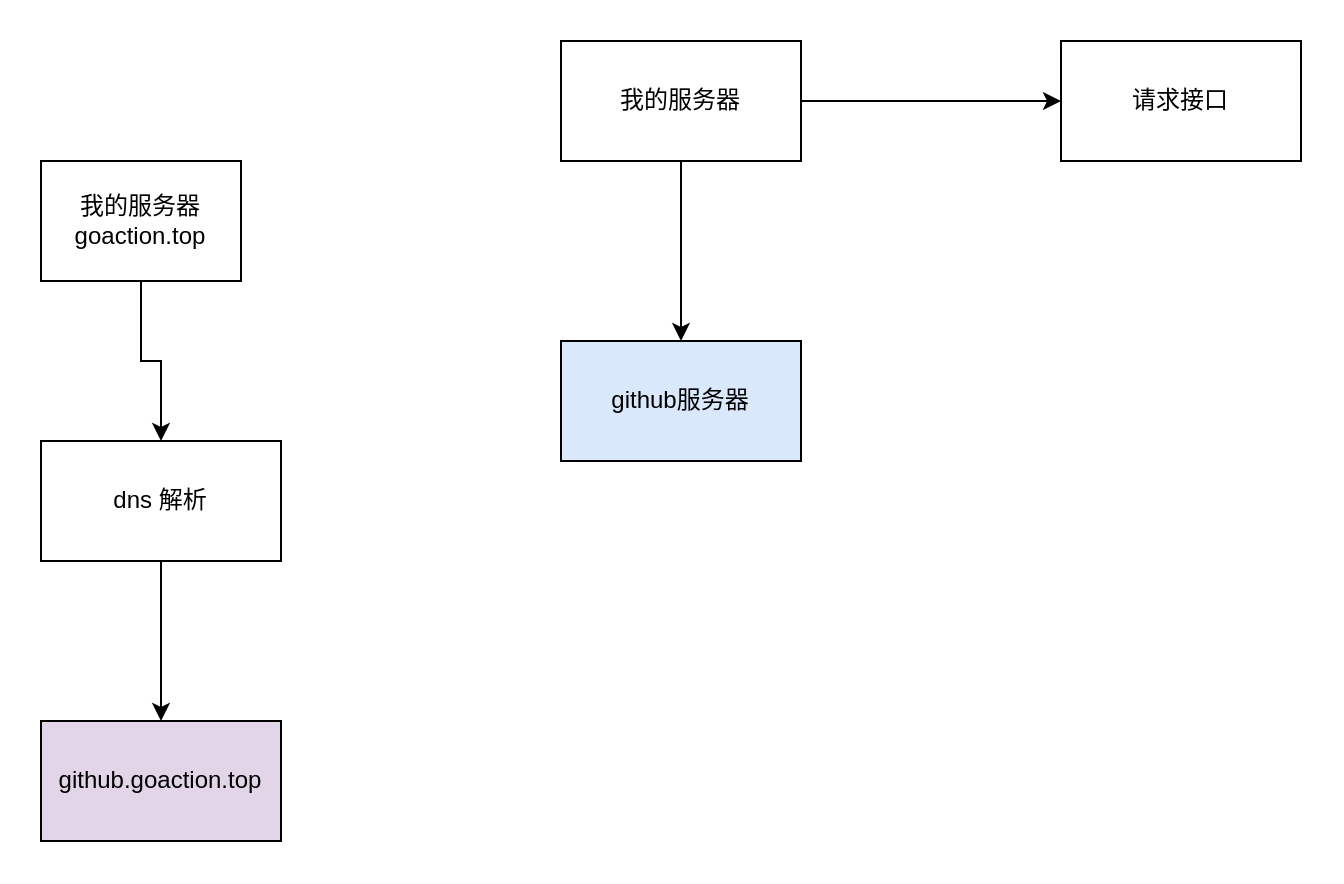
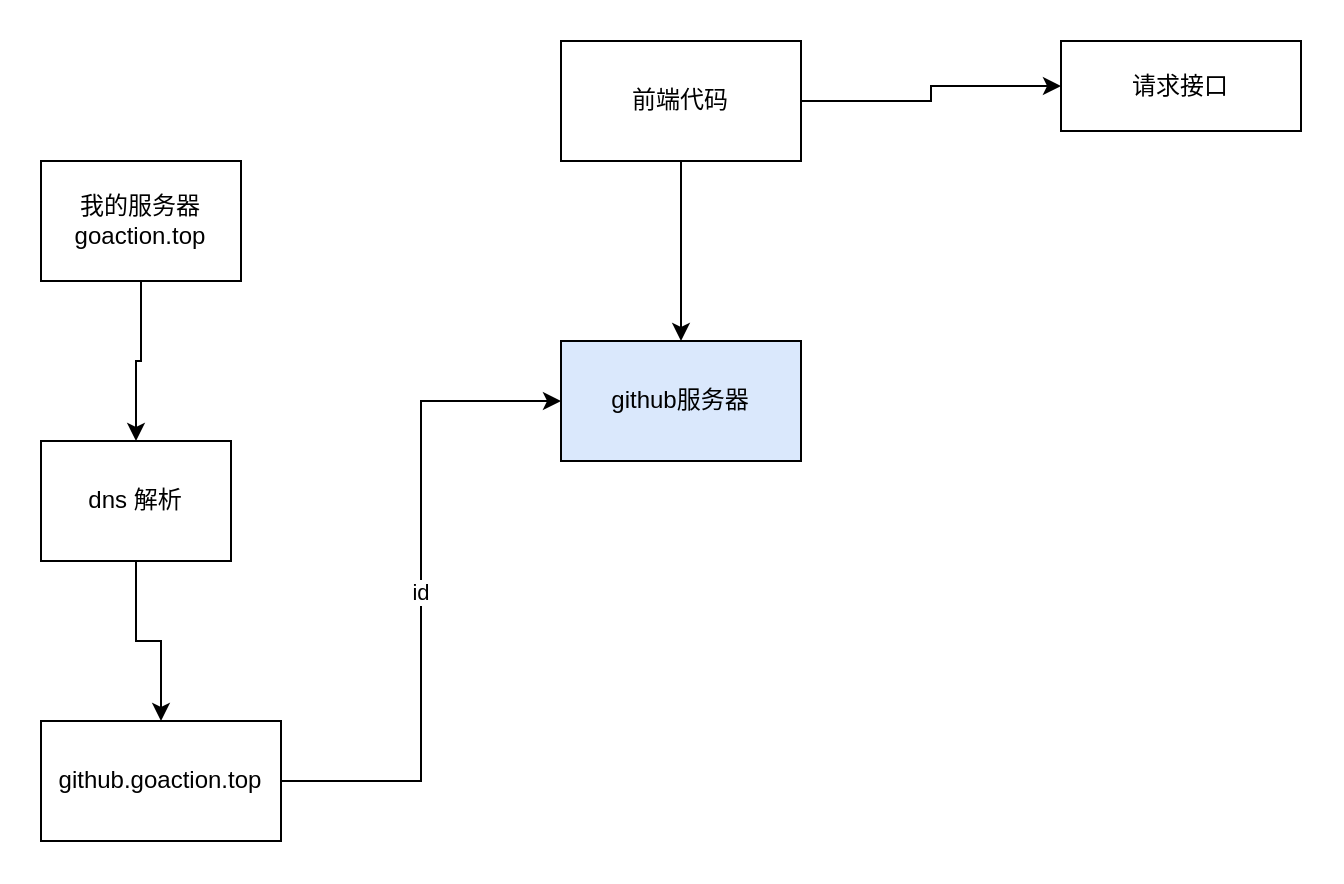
(681, 101) -> (681, 101)
(1181, 101) -> (1181, 86)
(161, 501) -> (136, 501)
none -> (421, 598)
(161, 781) -> (161, 781)
